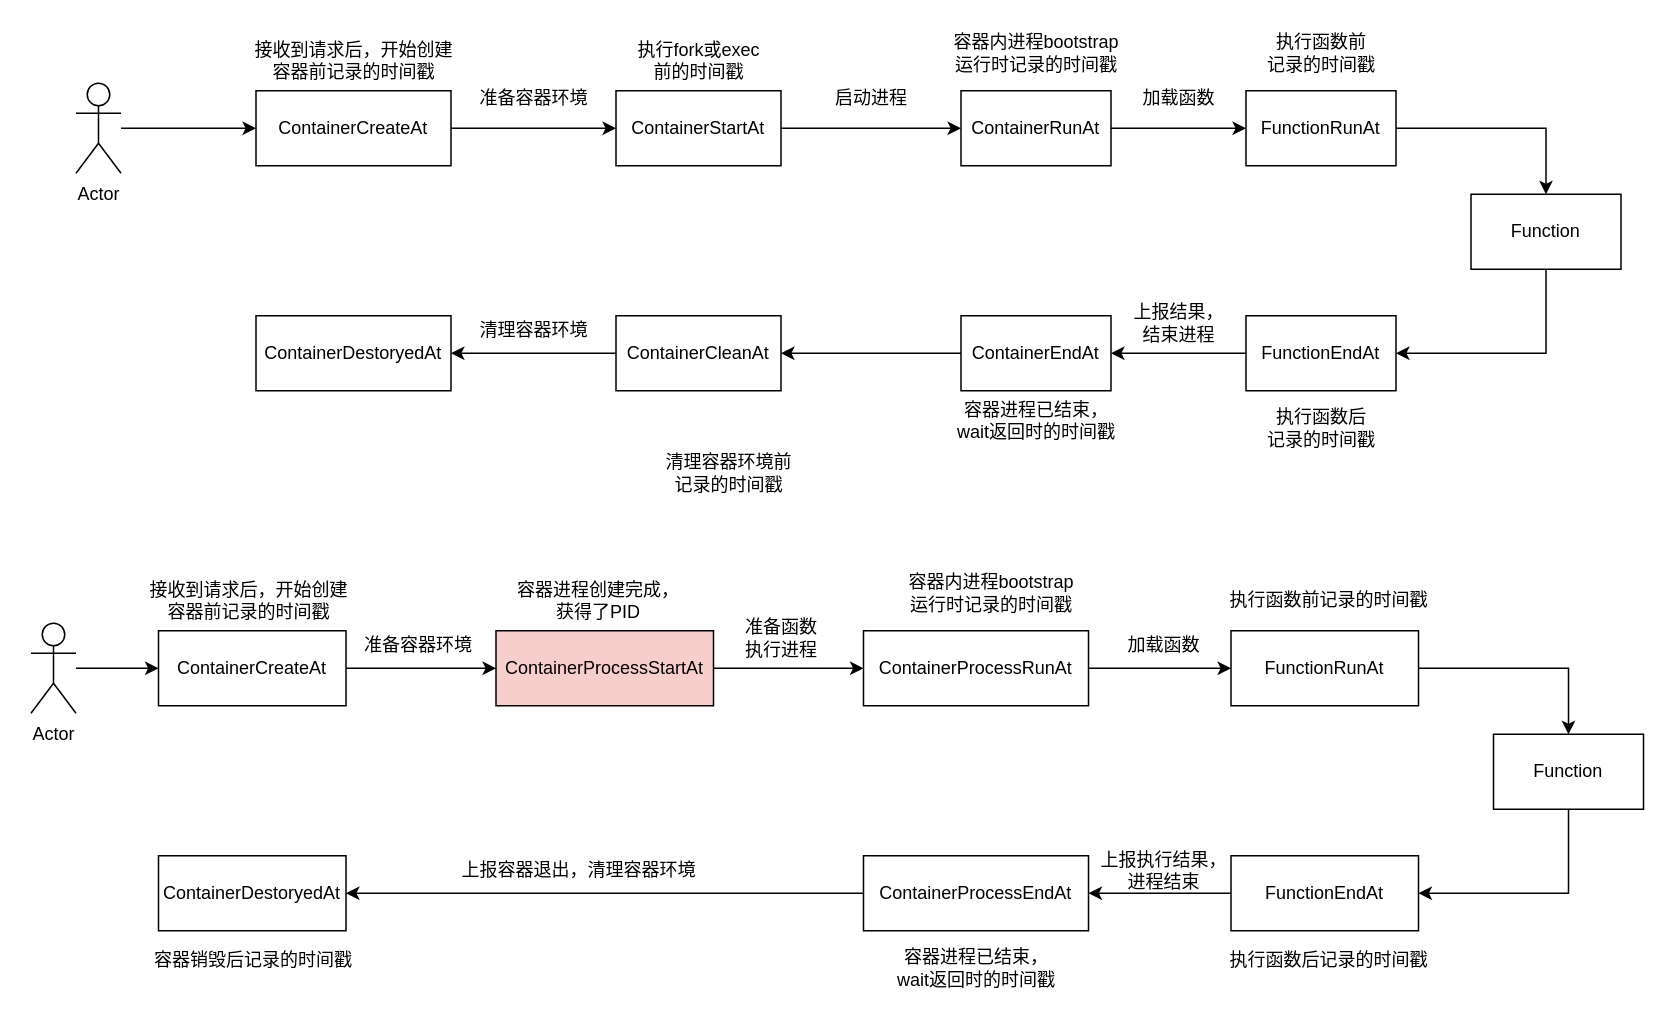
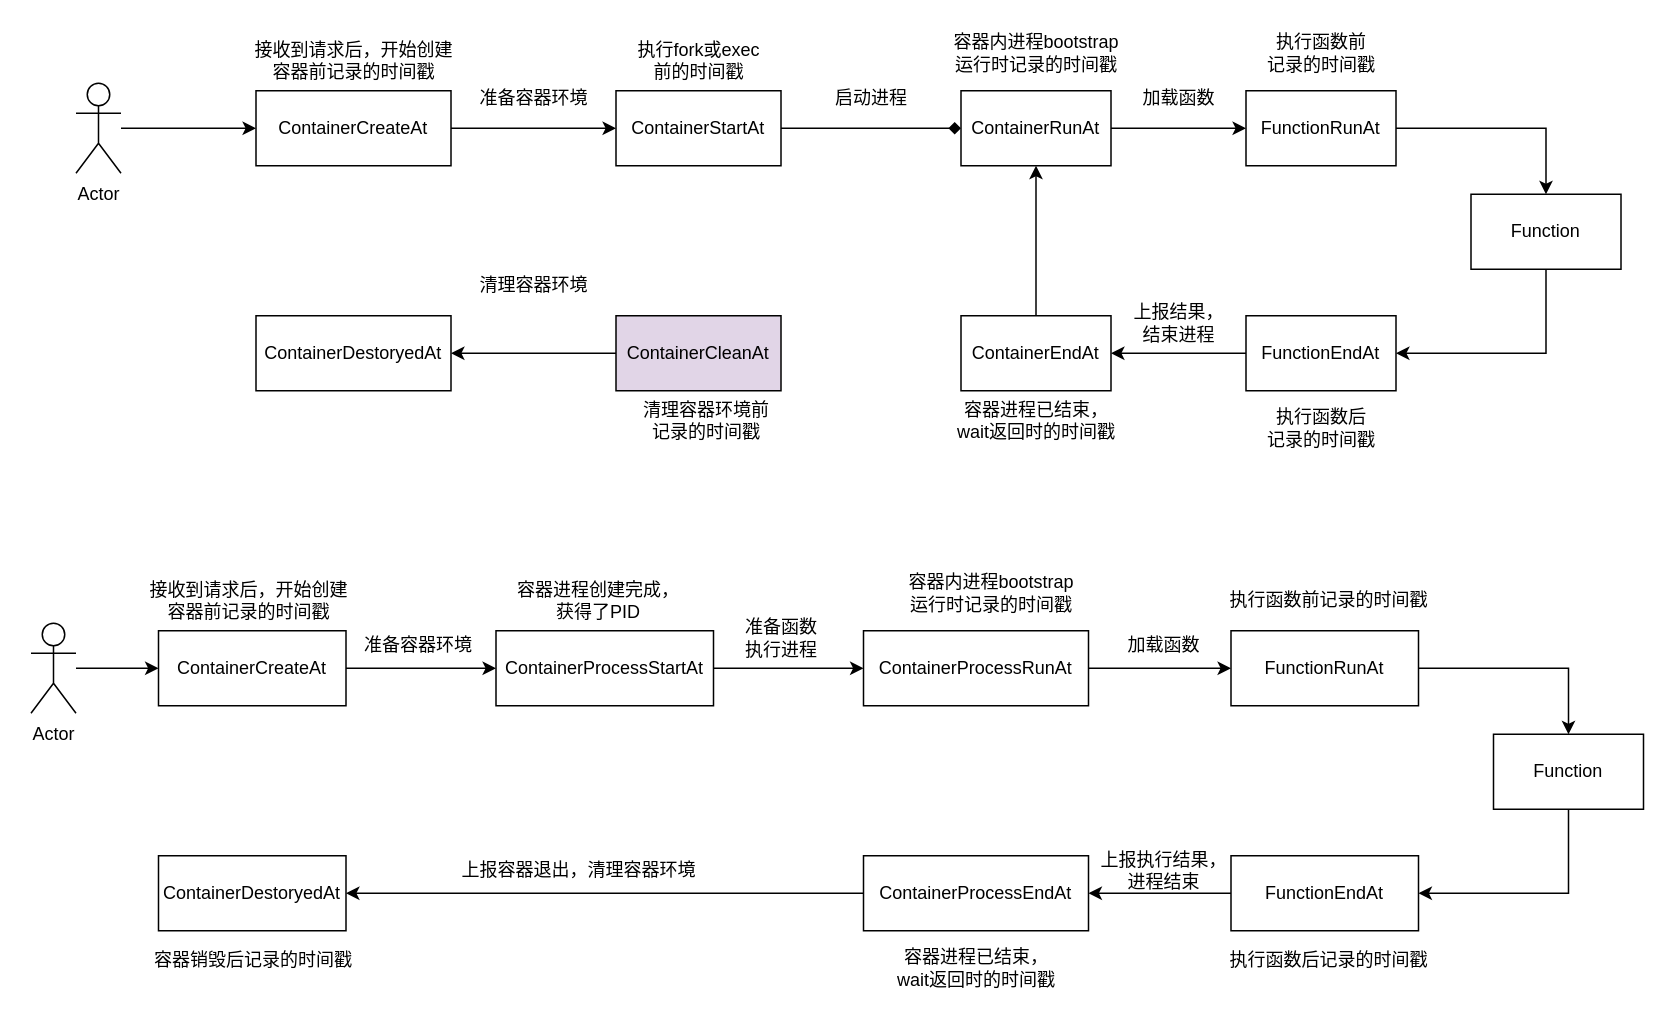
(949, 128) -> (948, 128)
(533, 331) -> (533, 286)
(698, 353) -> (698, 353)
(876, 353) -> (1036, 246)
(728, 473) -> (706, 421)
(605, 668) -> (605, 668)
